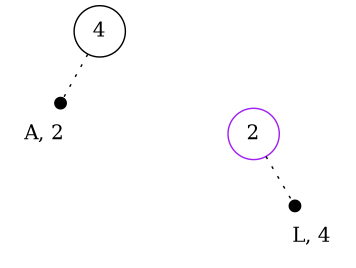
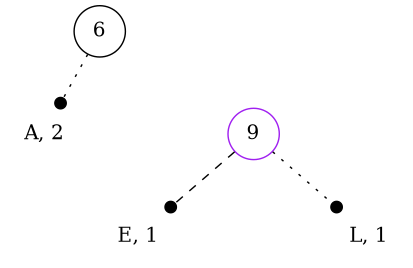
(100, 31) -> (100, 31)
(254, 134) -> (254, 134)
none -> (138, 237)
(312, 237) -> (369, 237)
